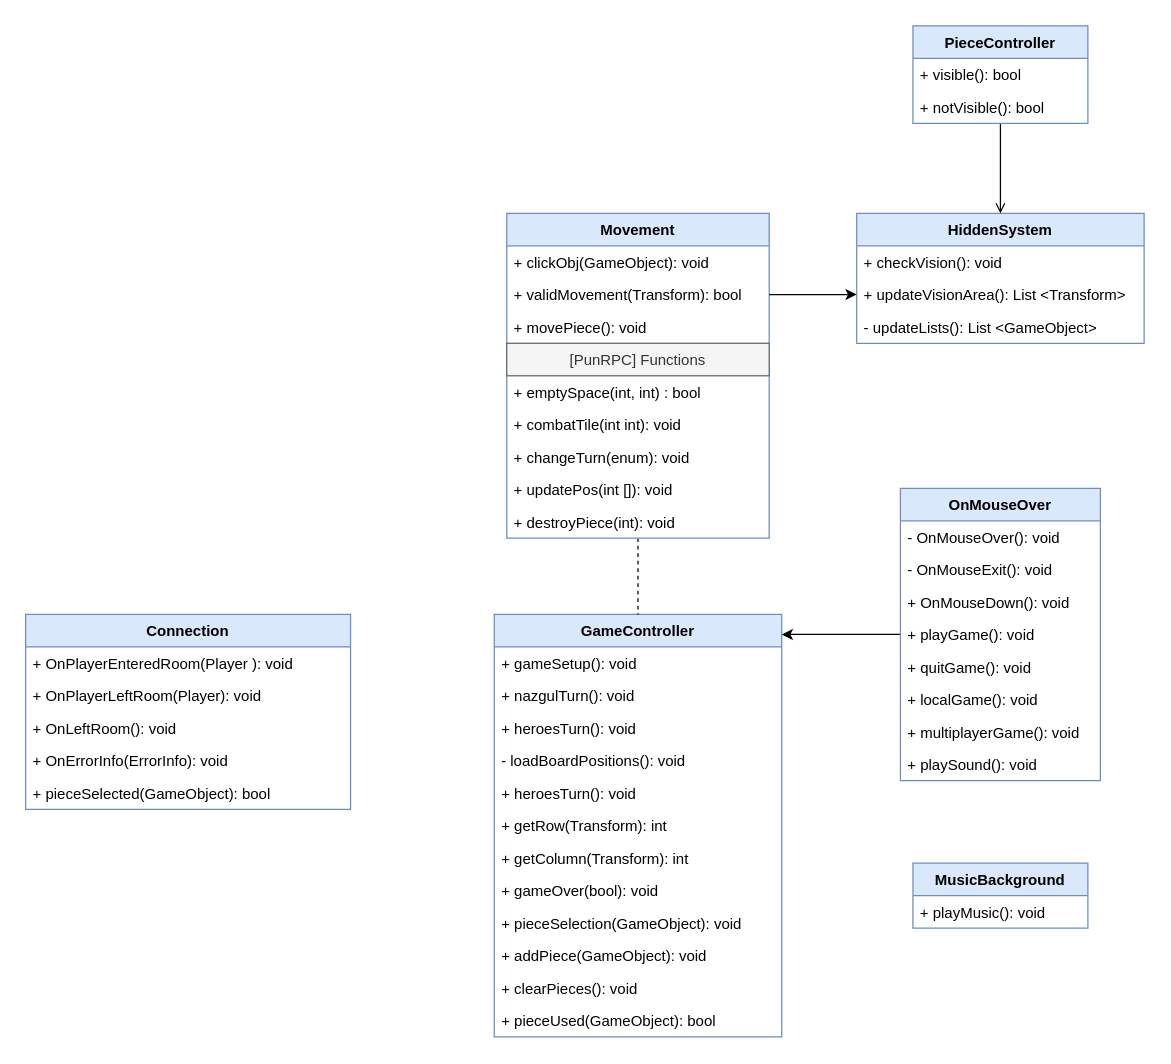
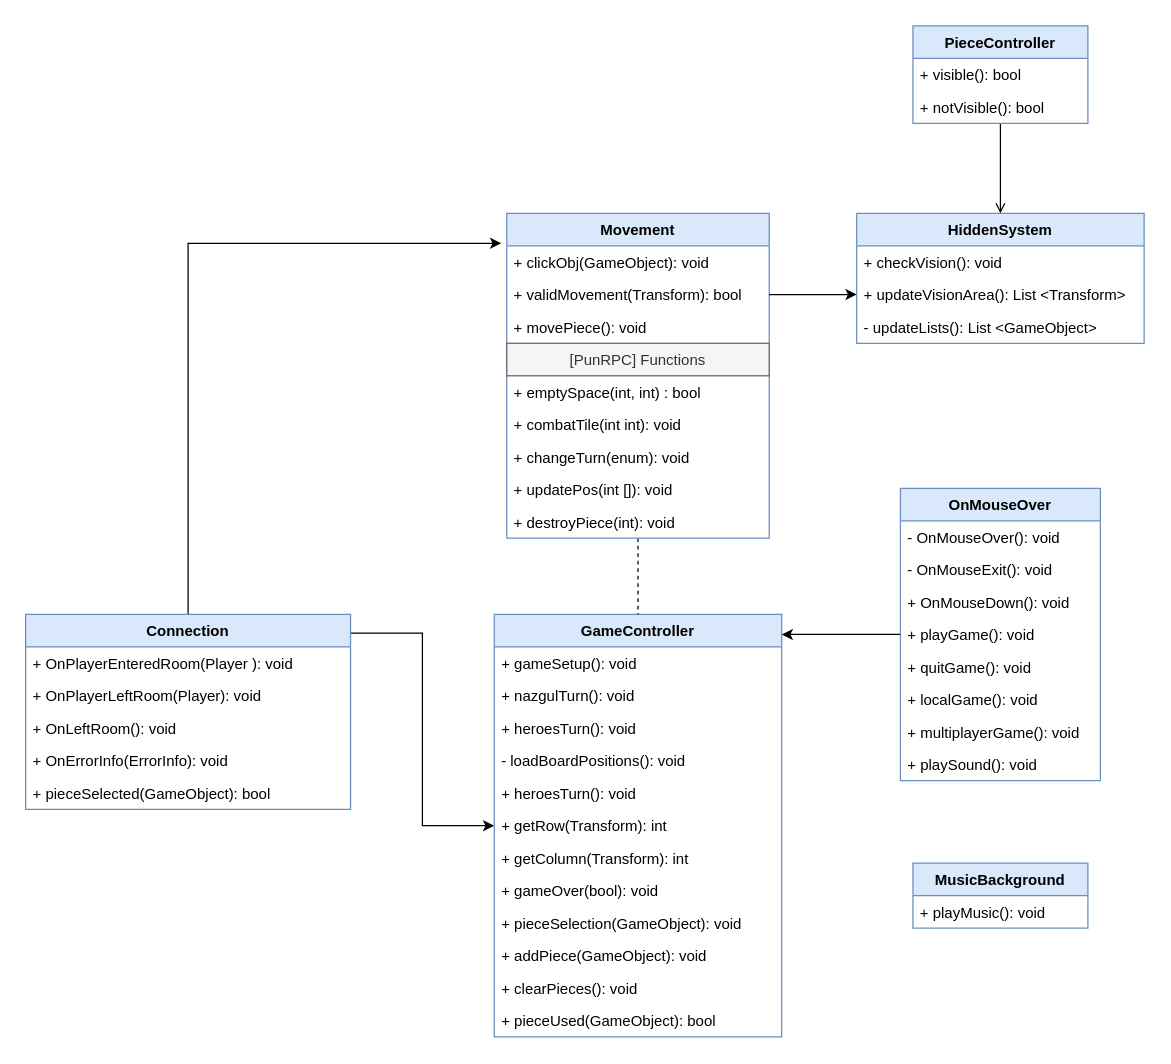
none -> (188, 276)
none -> (423, 725)
